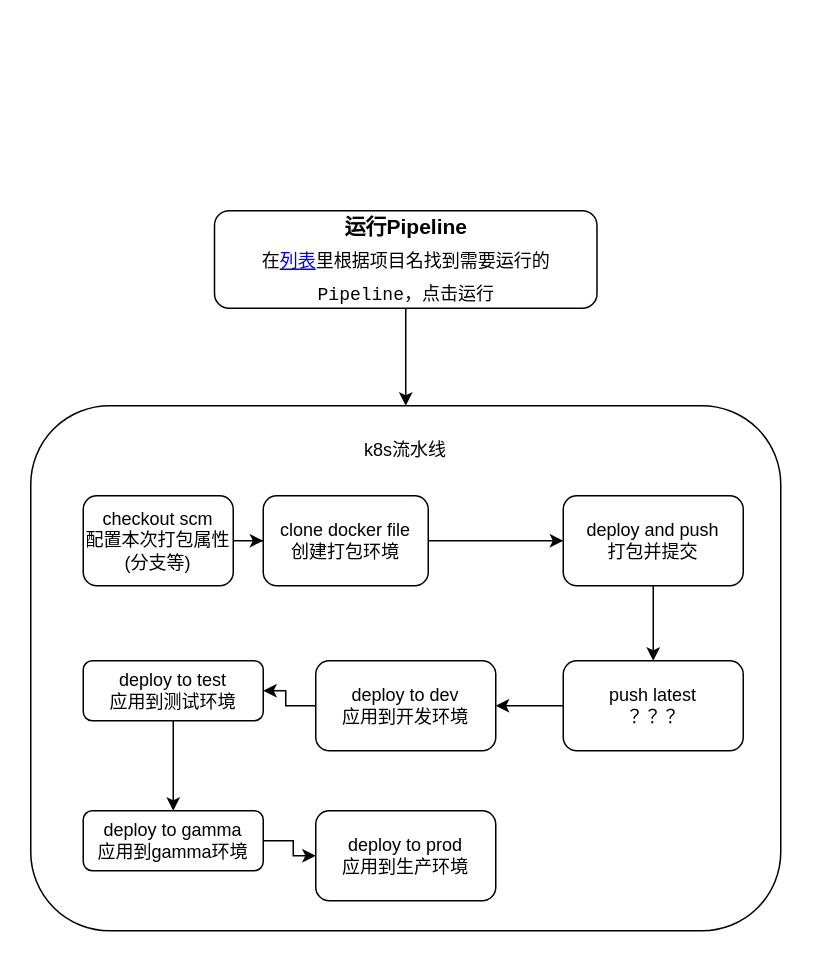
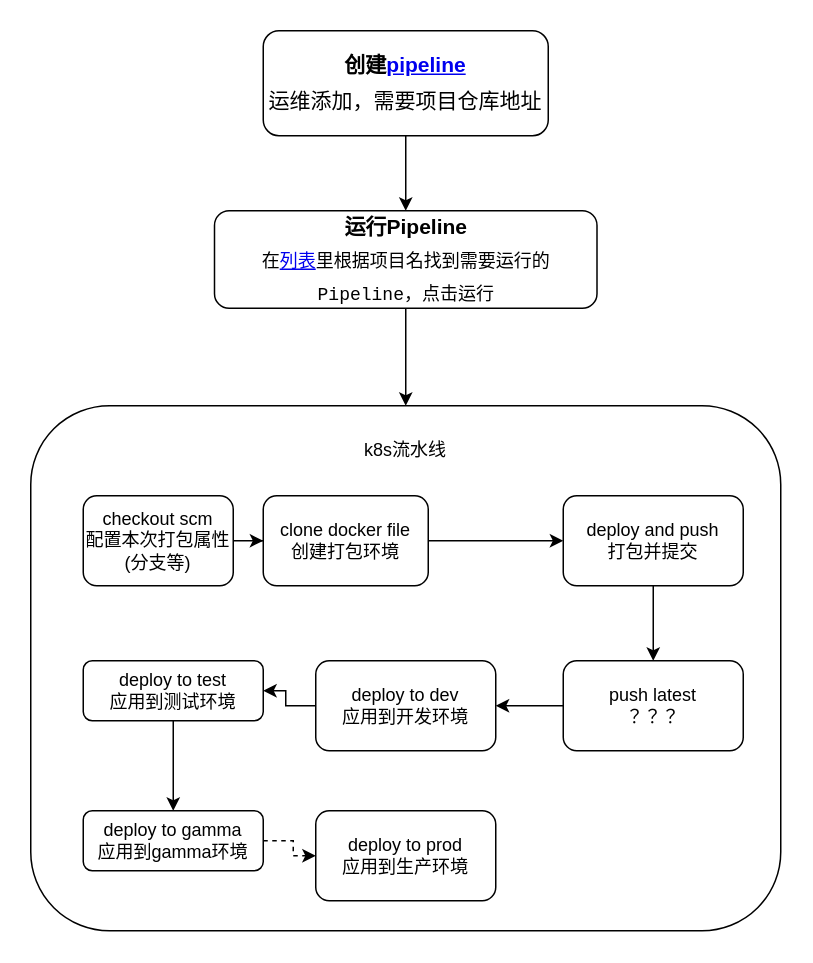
none -> (406, 83)
none -> (406, 168)
(291, 841) -> (291, 841)
